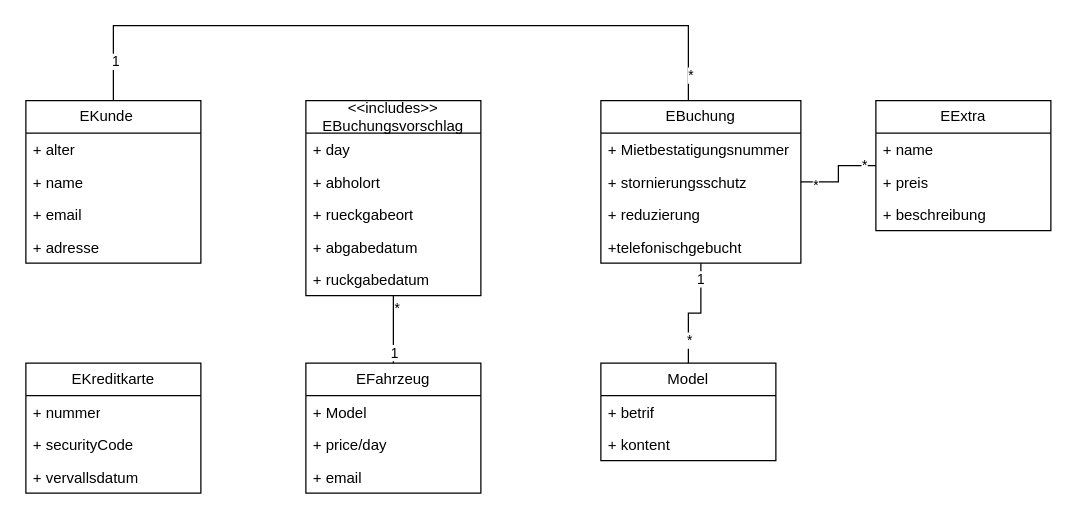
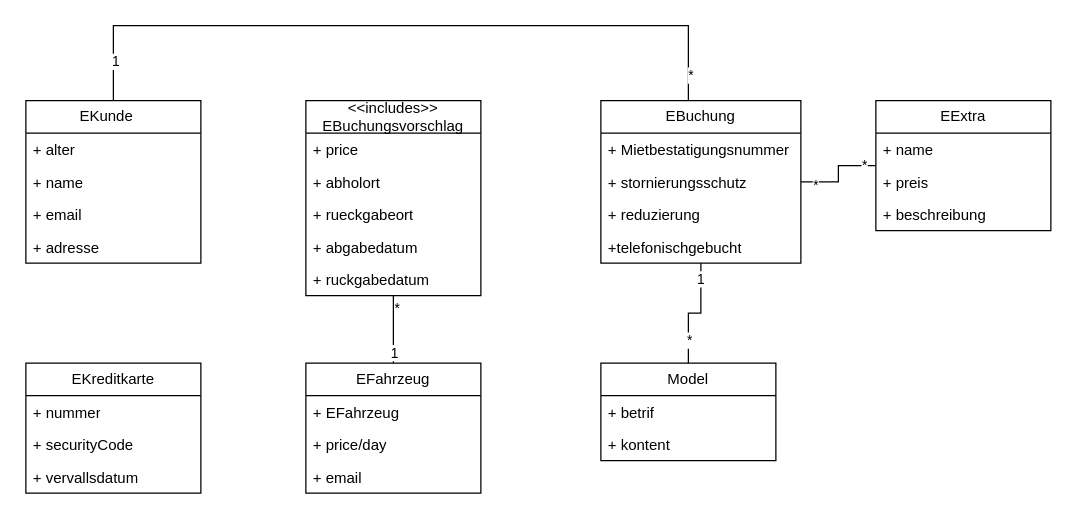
(332, 151) -> (339, 151)
(339, 413) -> (357, 413)
